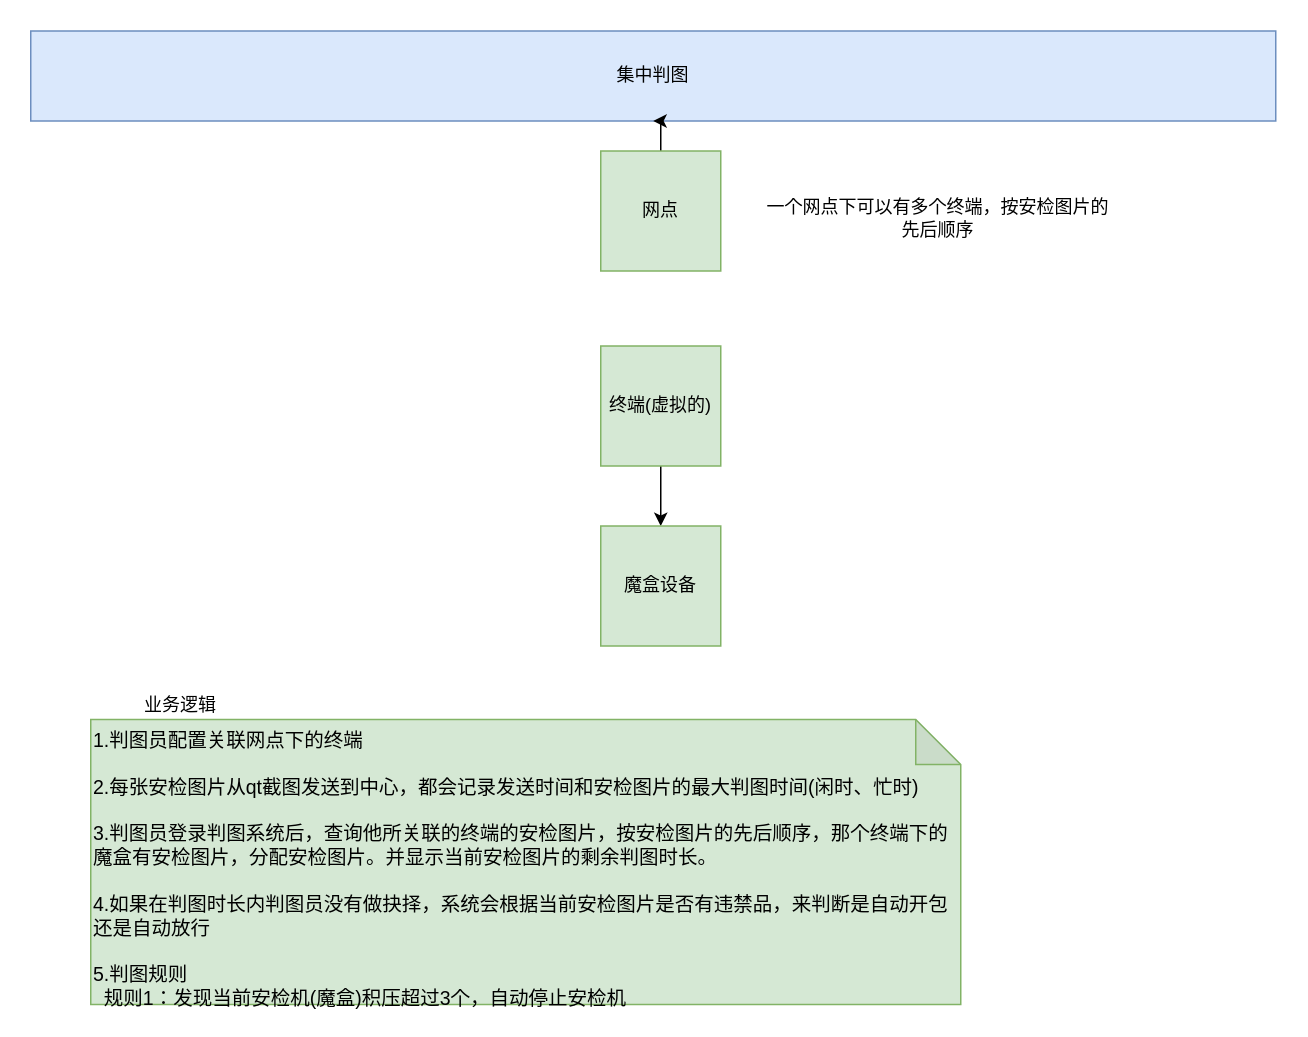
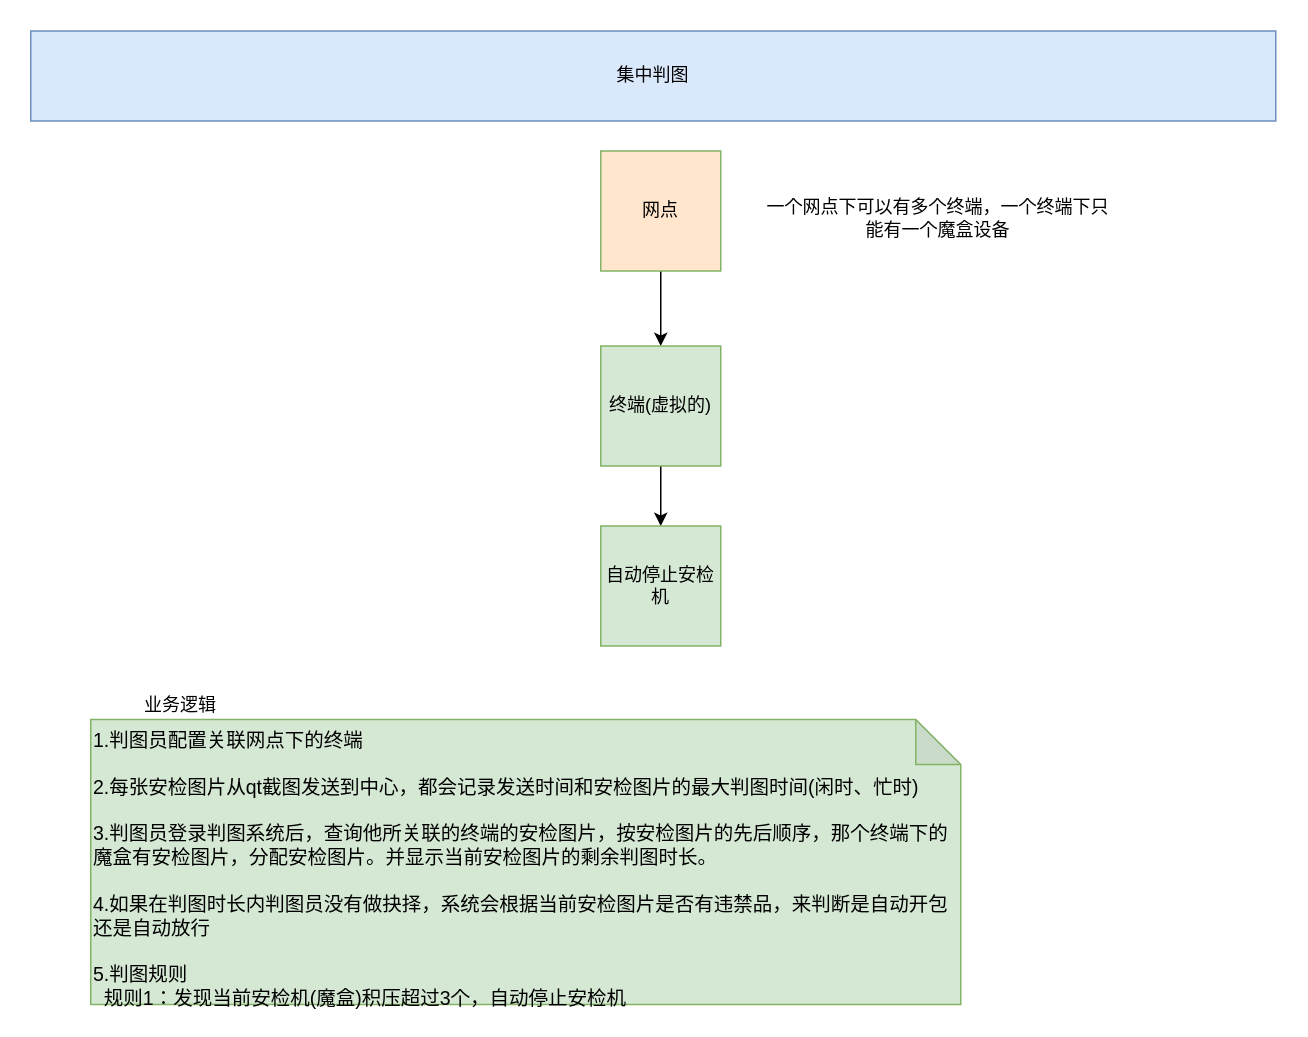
(661, 135) -> (661, 303)
(661, 211) -> (661, 211)
(938, 218) -> (938, 218)
(661, 586) -> (661, 586)
